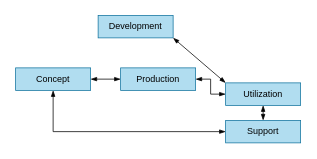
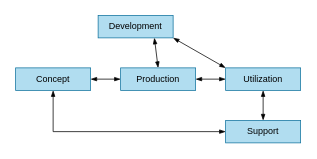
none -> (156, 53)
(263, 94) -> (263, 79)
